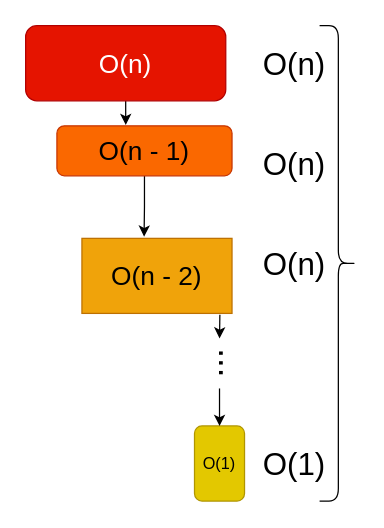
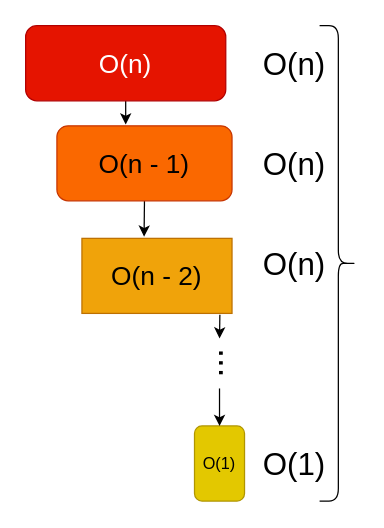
(144, 151) -> (144, 163)
